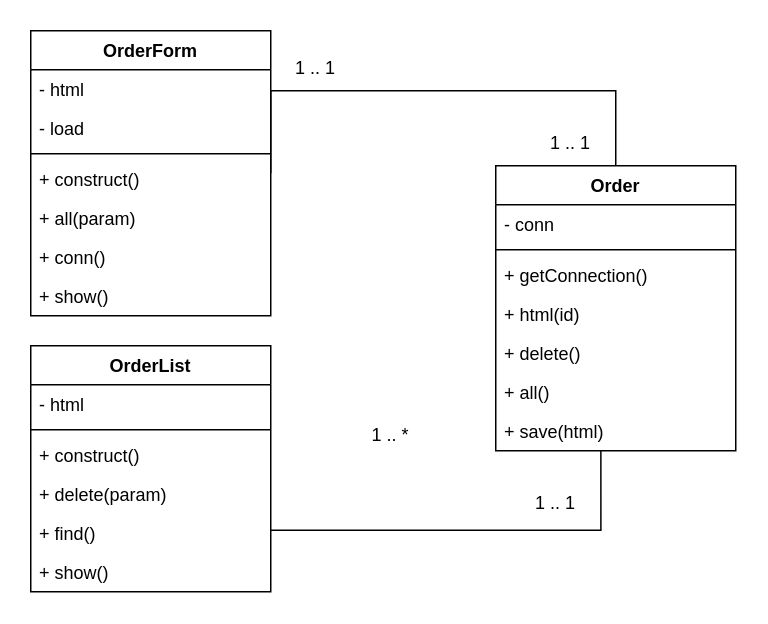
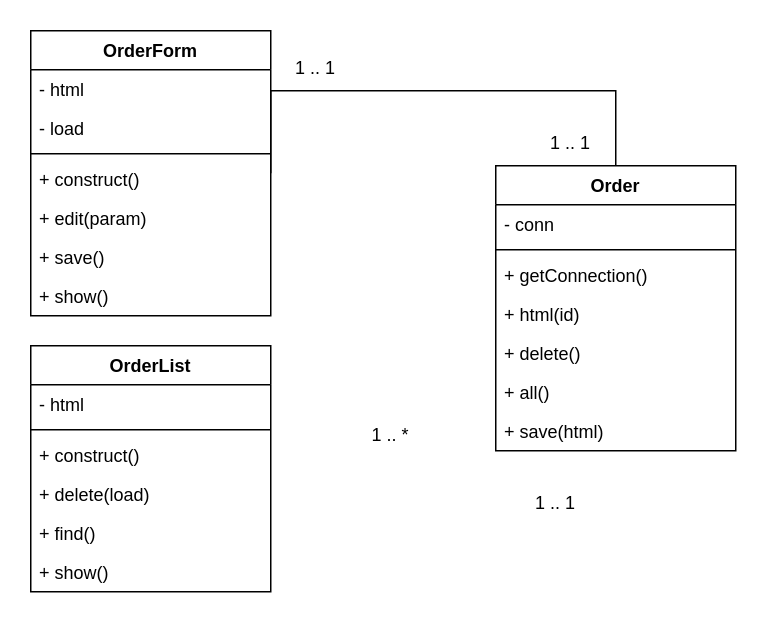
(93, 220) -> (101, 220)
(78, 259) -> (78, 259)
(111, 496) -> (103, 496)
(475, 530) -> none
